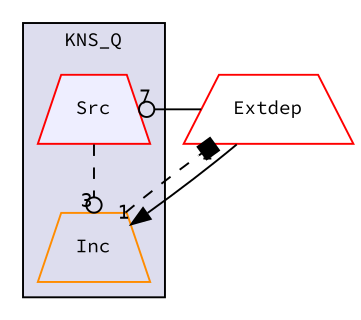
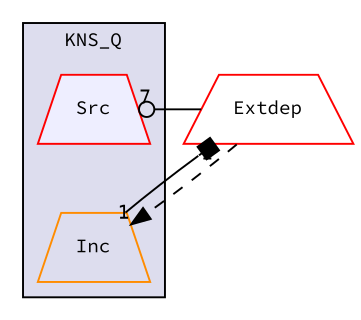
(94, 171) -> none
(193, 179) -> (193, 179)
(152, 191) -> (152, 191)
